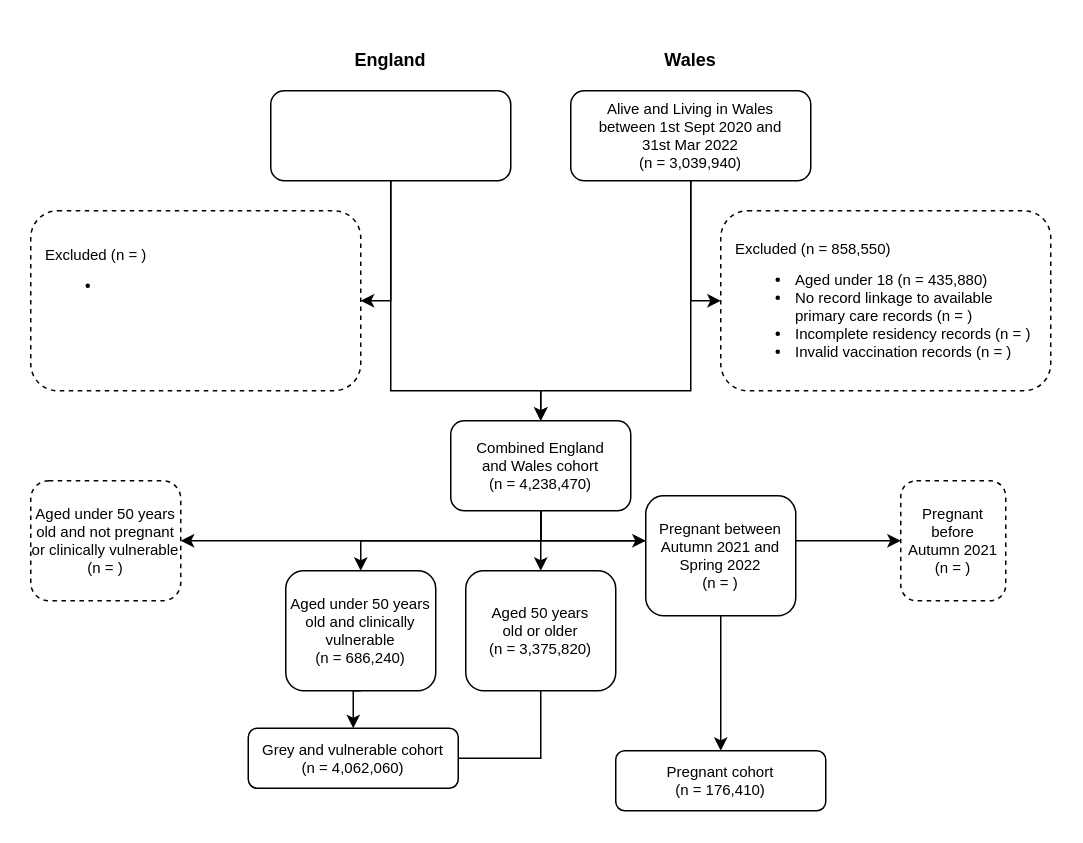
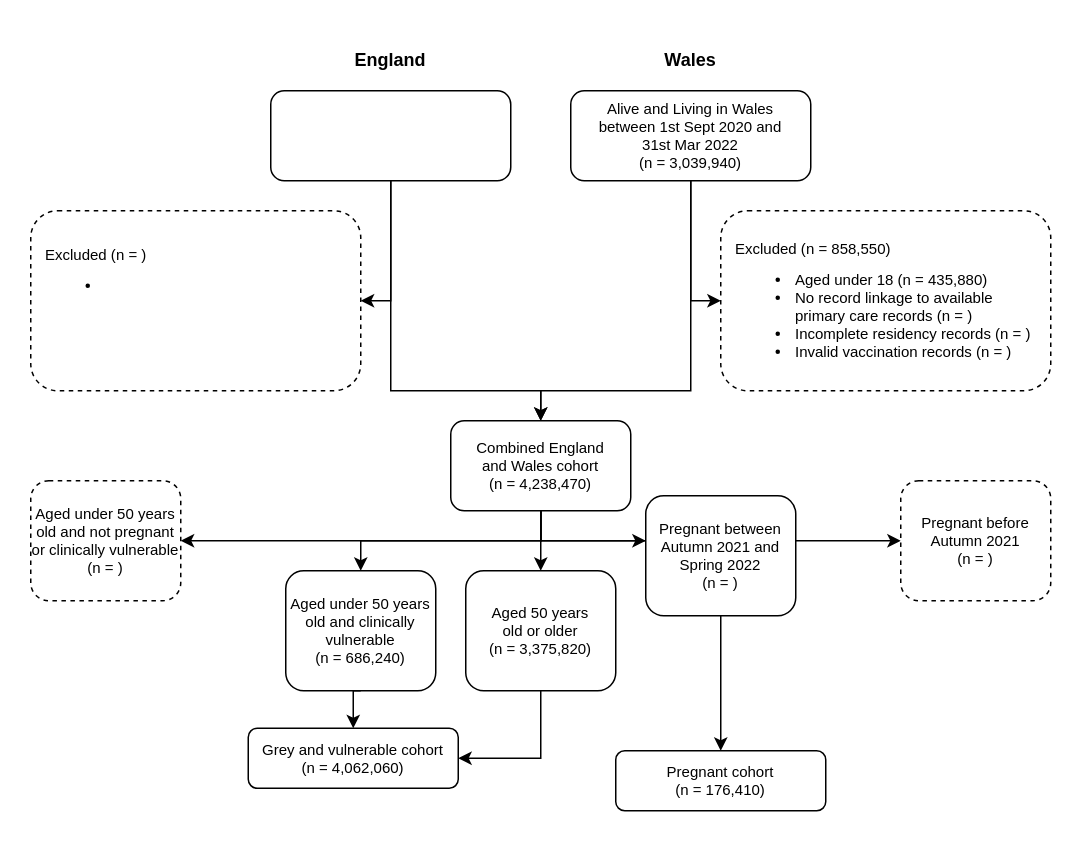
(953, 541) -> (976, 541)
(465, 758) -> (470, 758)
